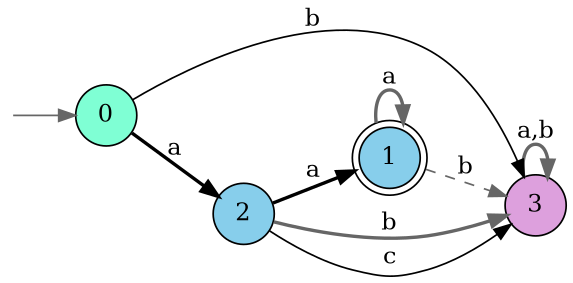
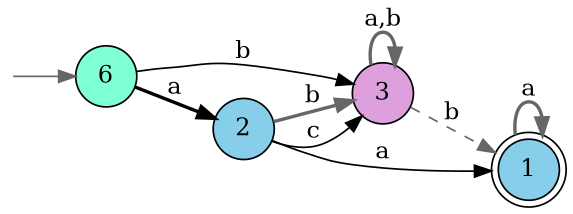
(106, 115) -> (106, 76)
(458, 180) -> (445, 126)
(306, 190) -> (372, 167)
